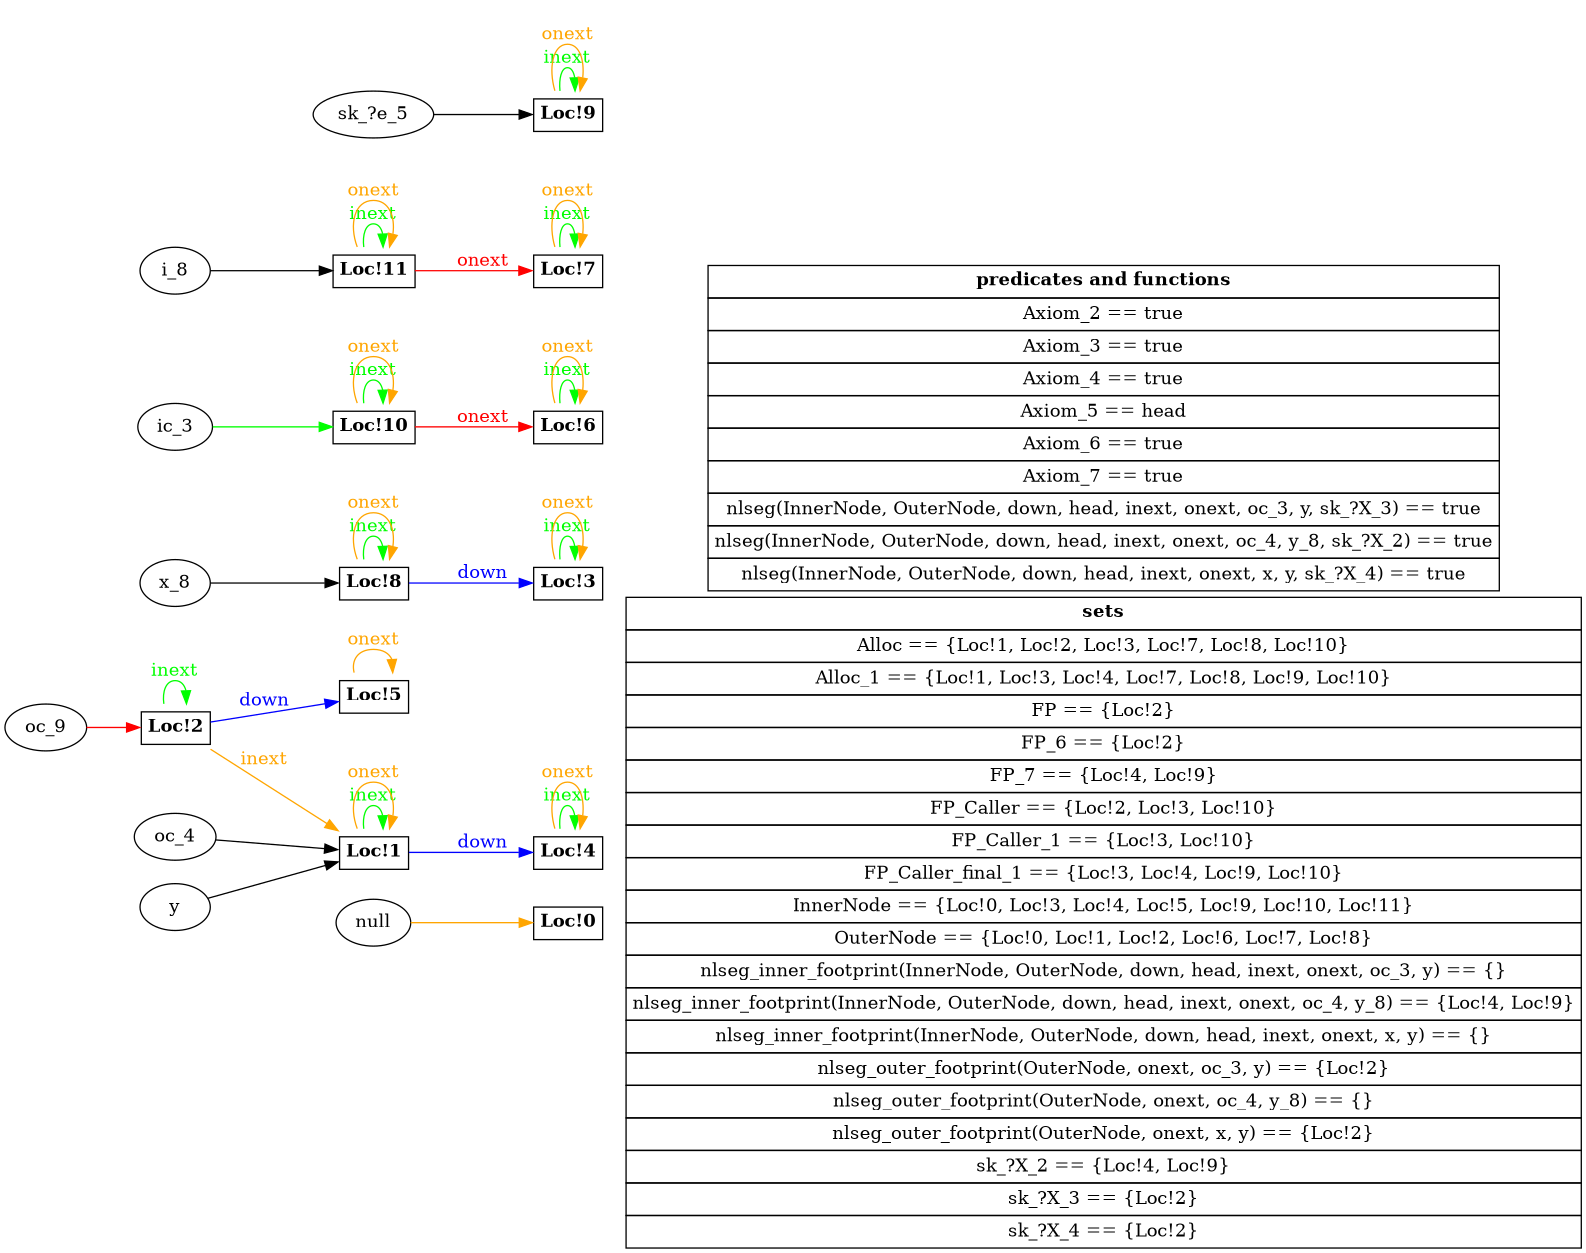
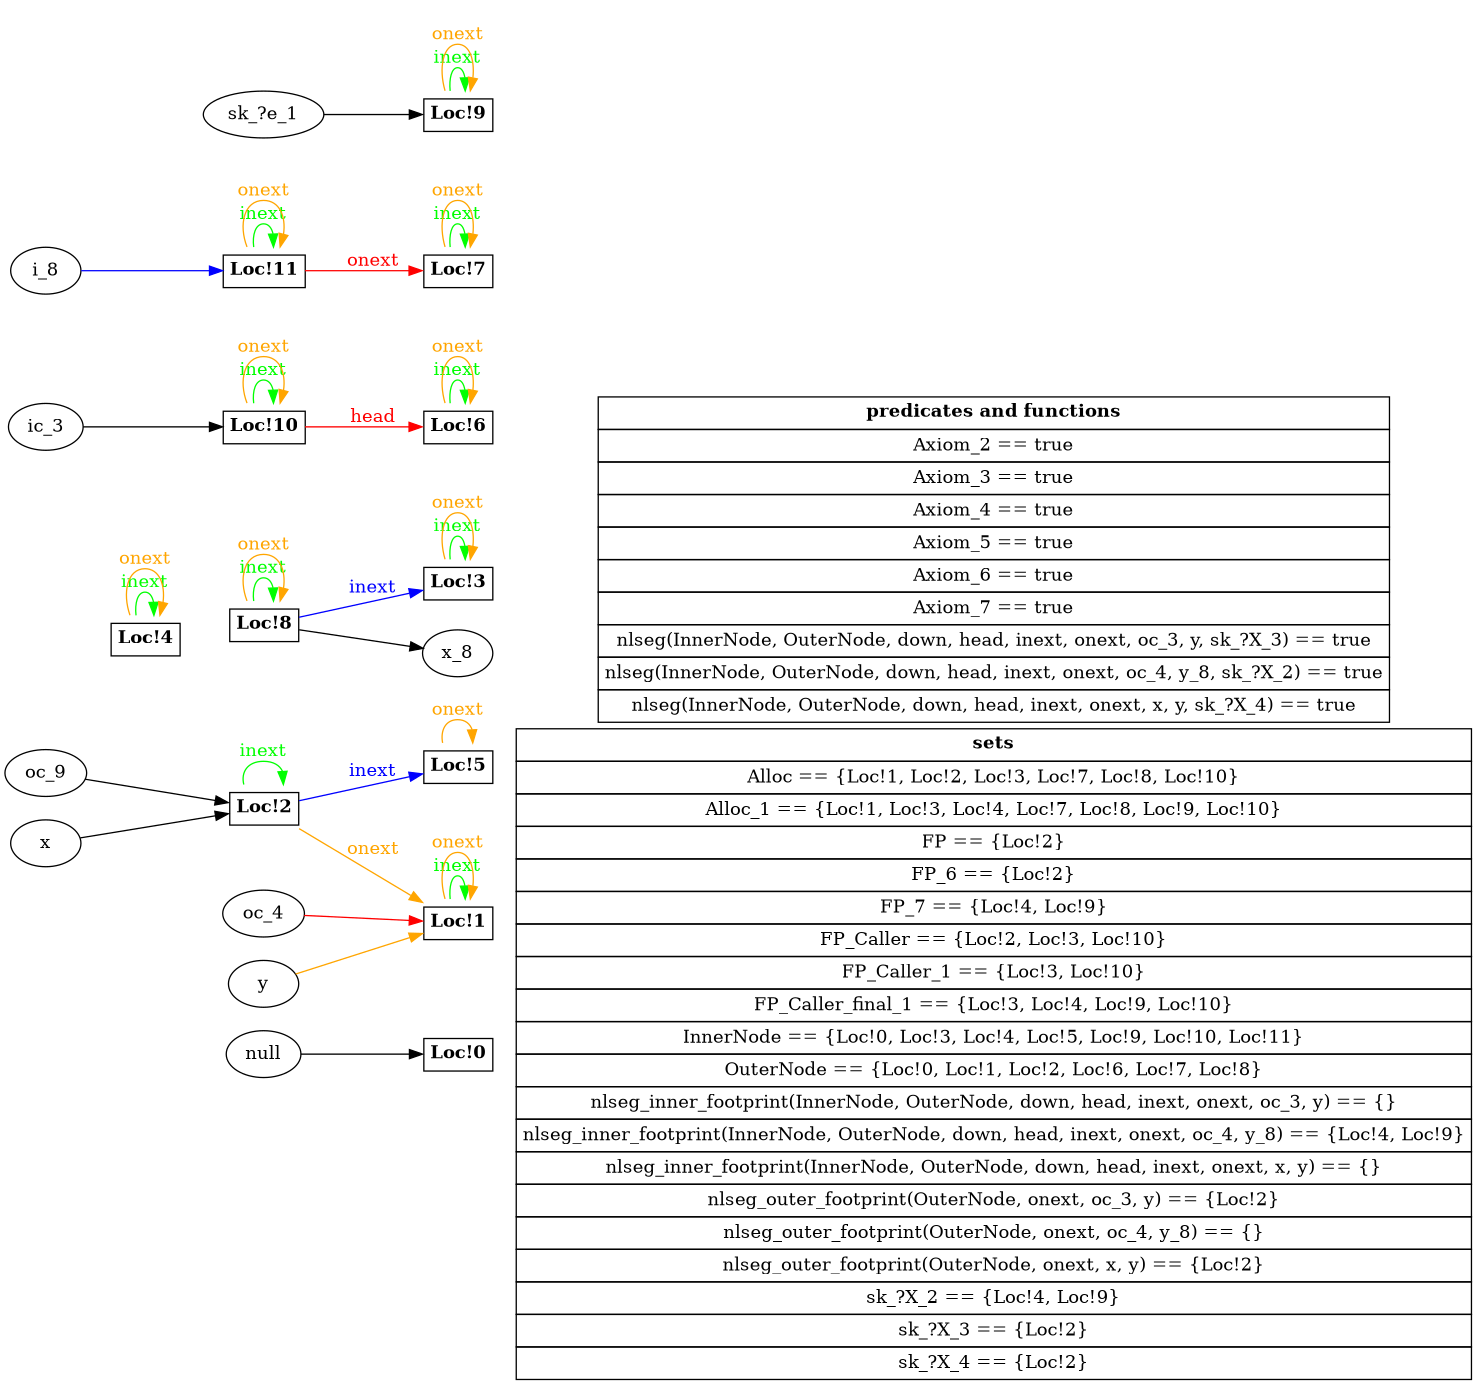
(373, 115) -> (264, 115)
(265, 271) -> (145, 271)
(1104, 411) -> (994, 543)
(483, 417) -> (373, 417)
(266, 427) -> (146, 427)
(483, 573) -> (373, 588)
(268, 583) -> (355, 638)
(265, 701) -> (373, 771)
(106, 727) -> (150, 790)
(265, 759) -> (373, 849)
none -> (46, 843)
(270, 844) -> (357, 918)
(464, 852) -> none
(267, 882) -> (353, 956)
(465, 923) -> (355, 1054)
